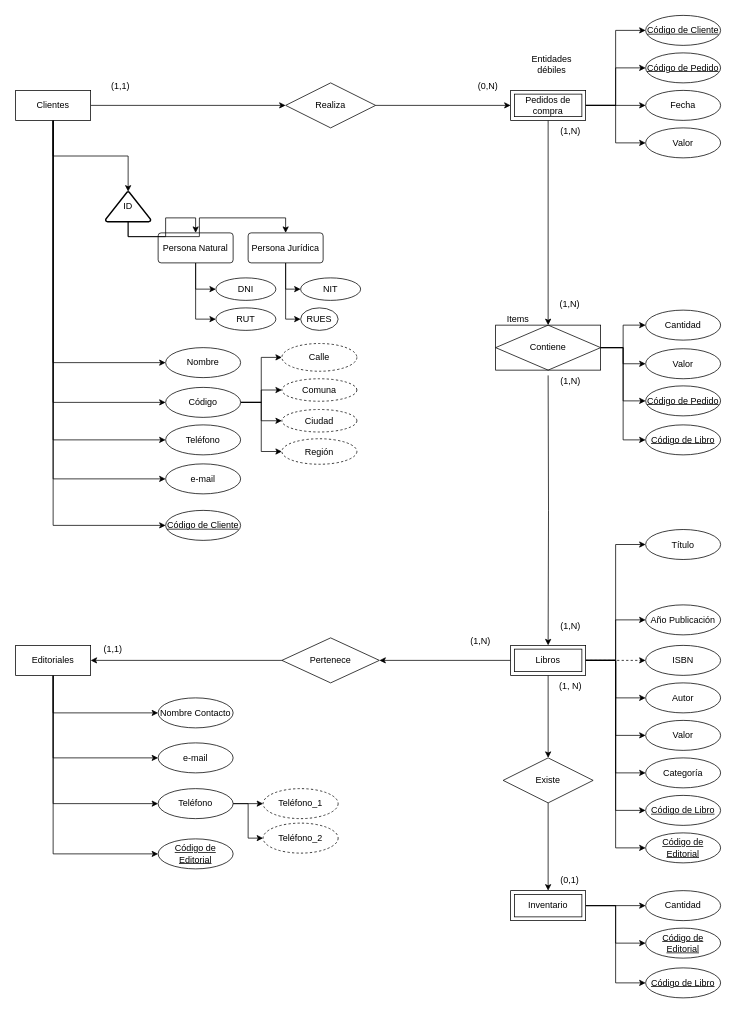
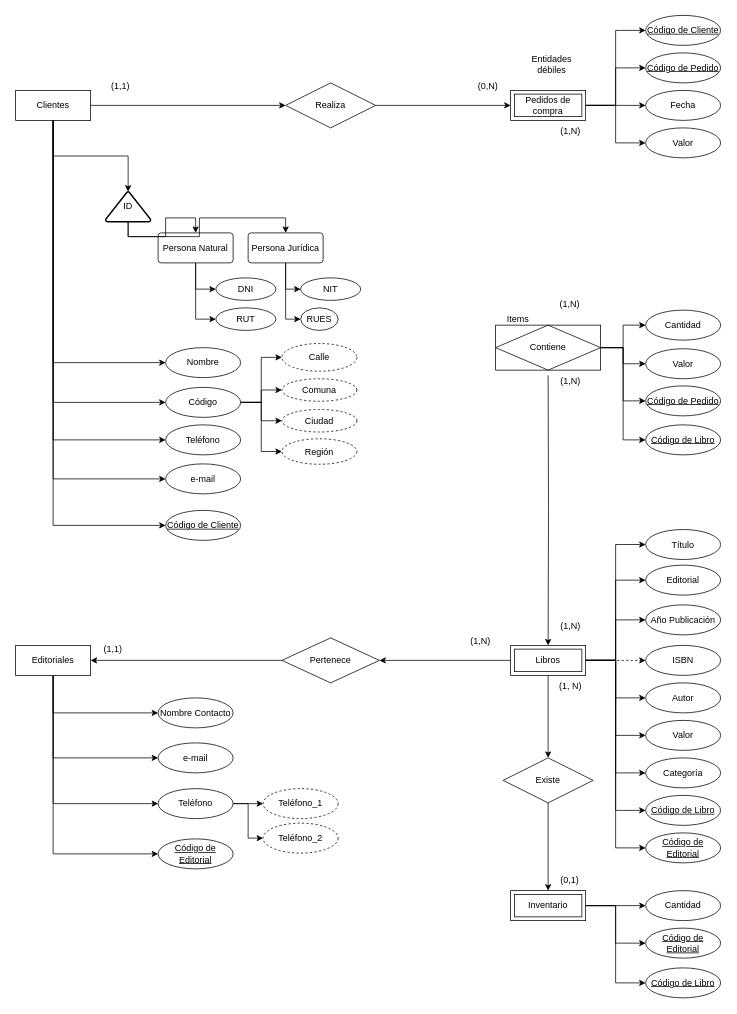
(548, 318) -> none
none -> (639, 580)
none -> (683, 580)
